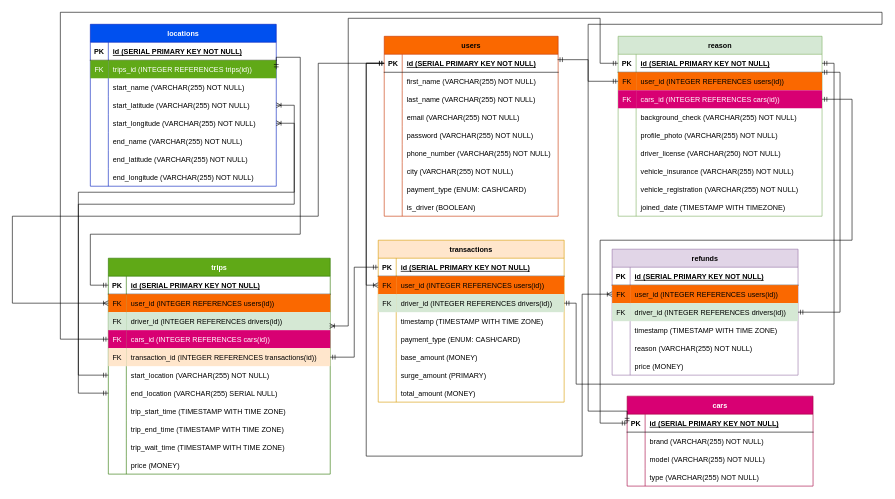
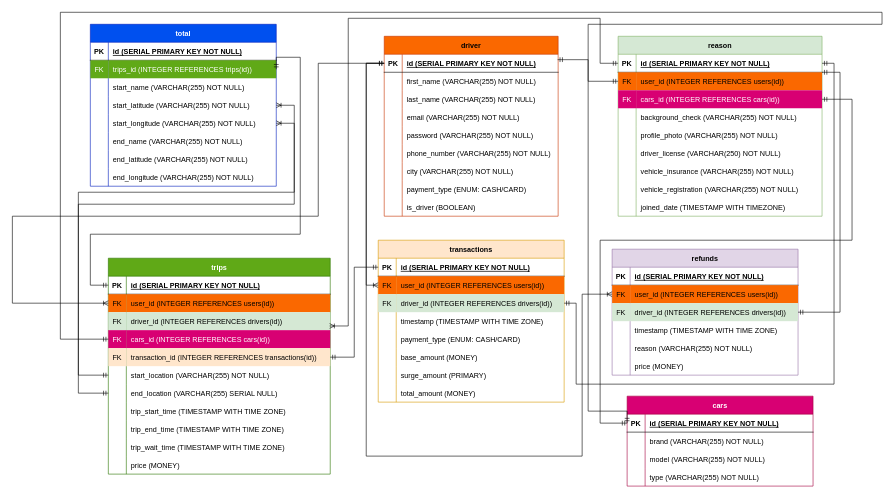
(183, 34) -> (183, 34)
(471, 46) -> (471, 46)
